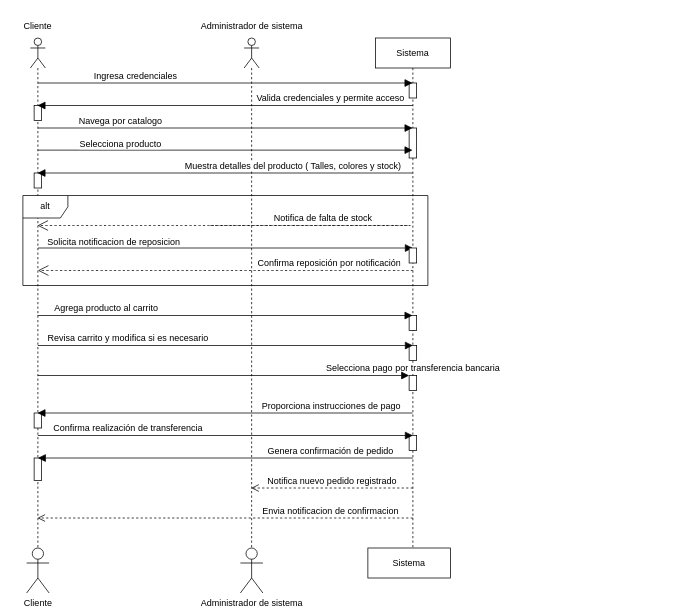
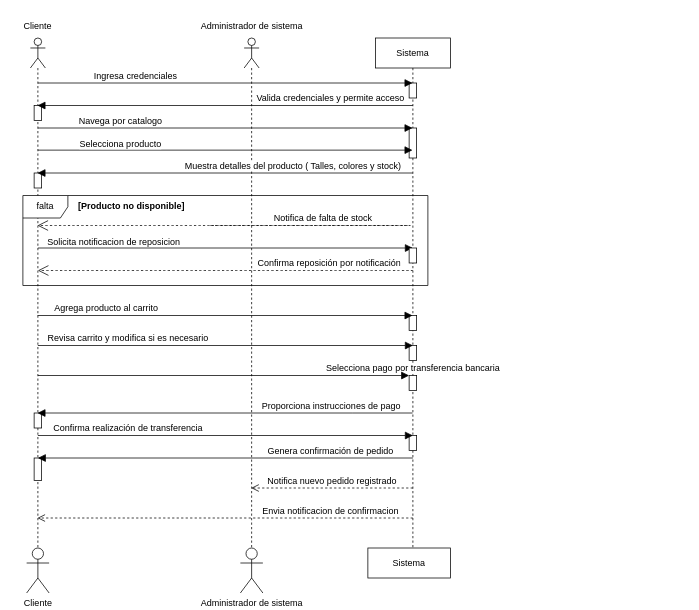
(45, 207) -> (45, 207)
none -> (132, 207)
